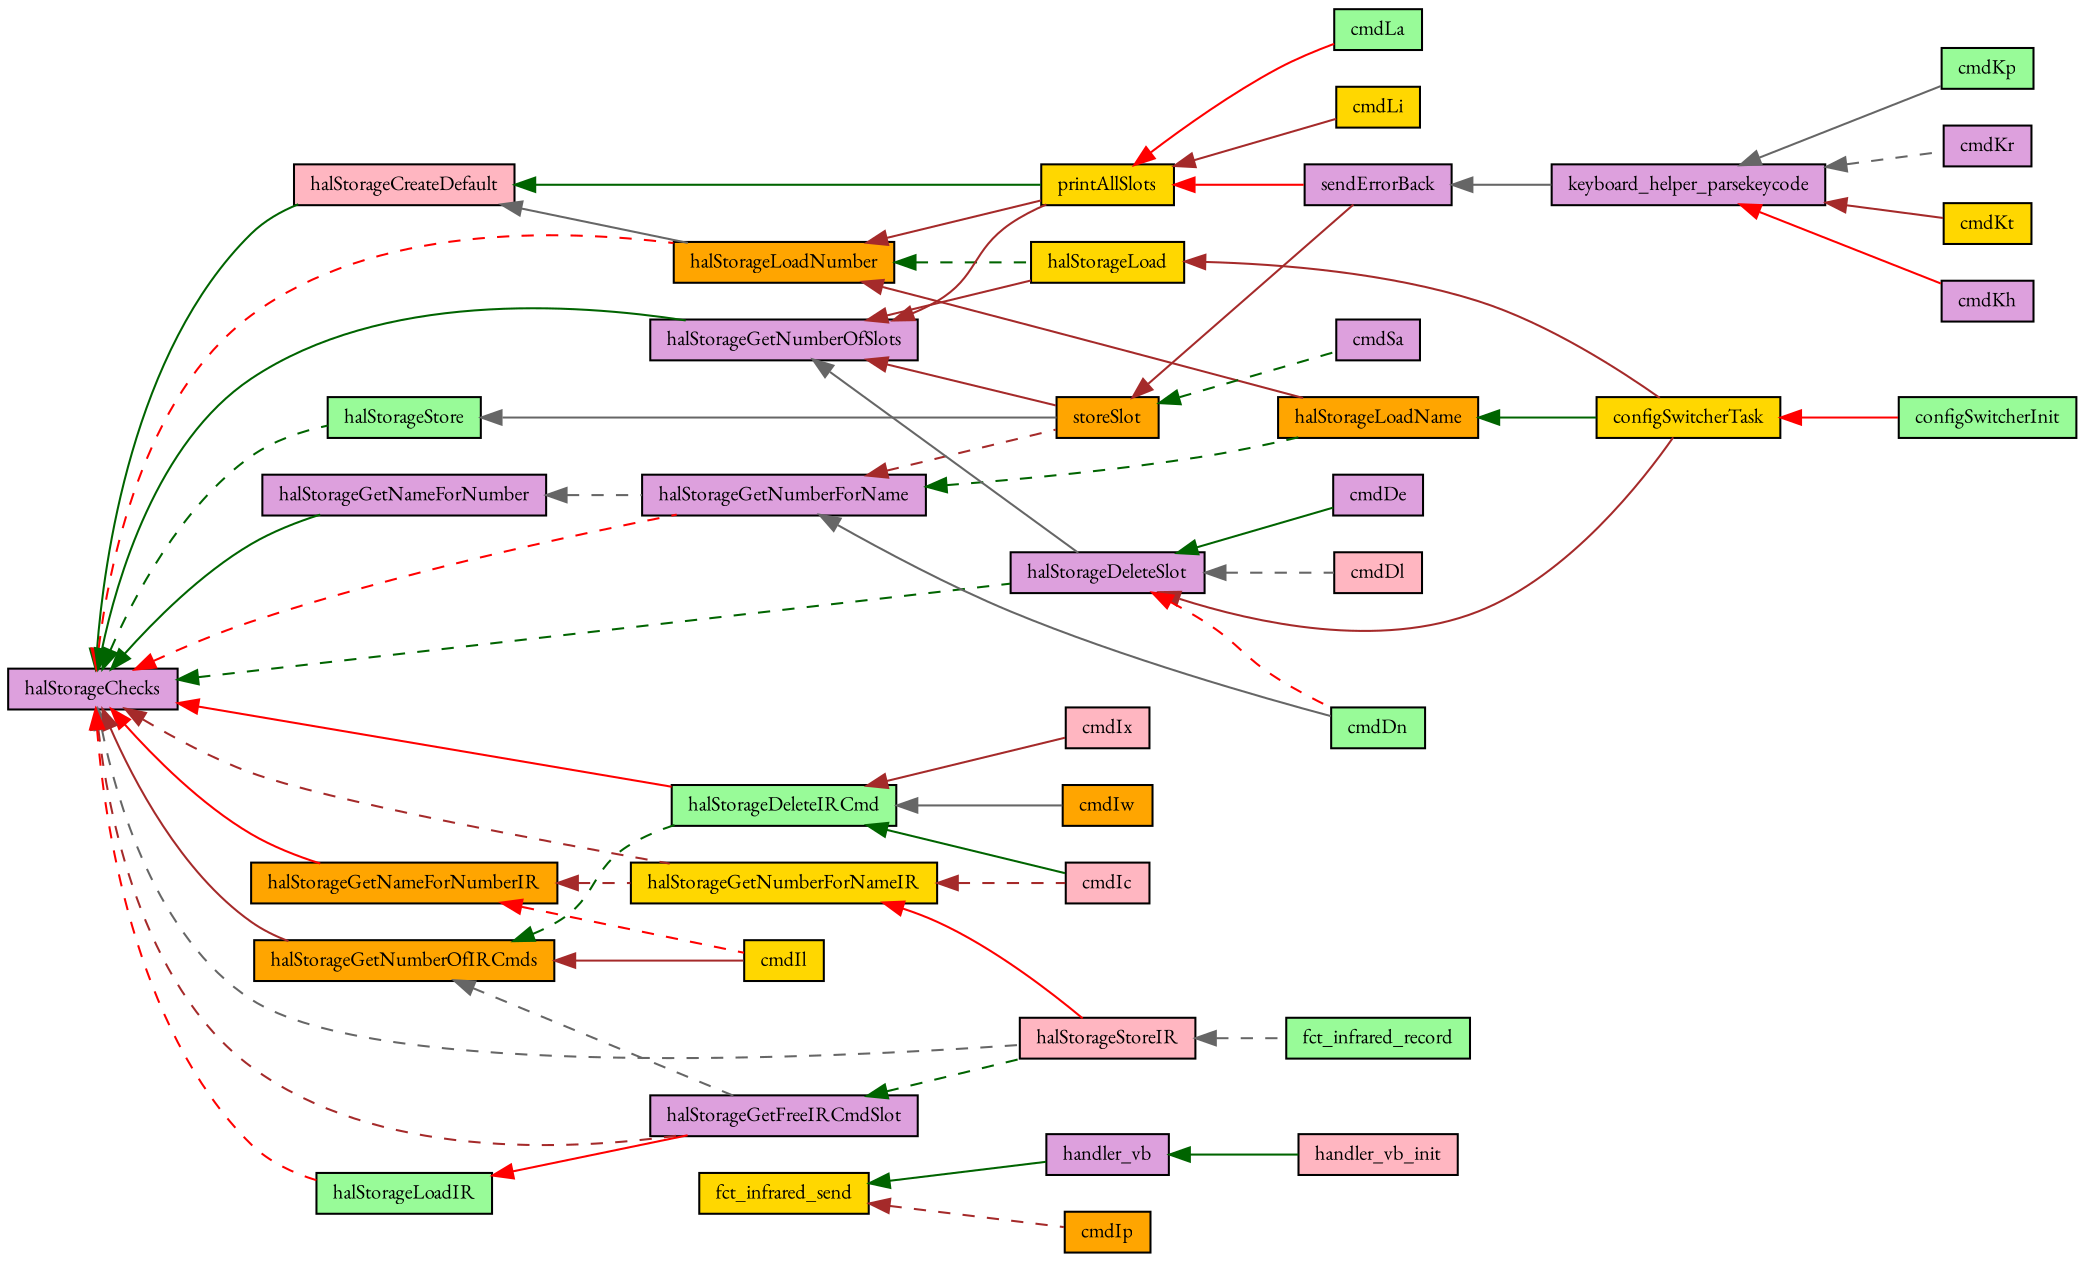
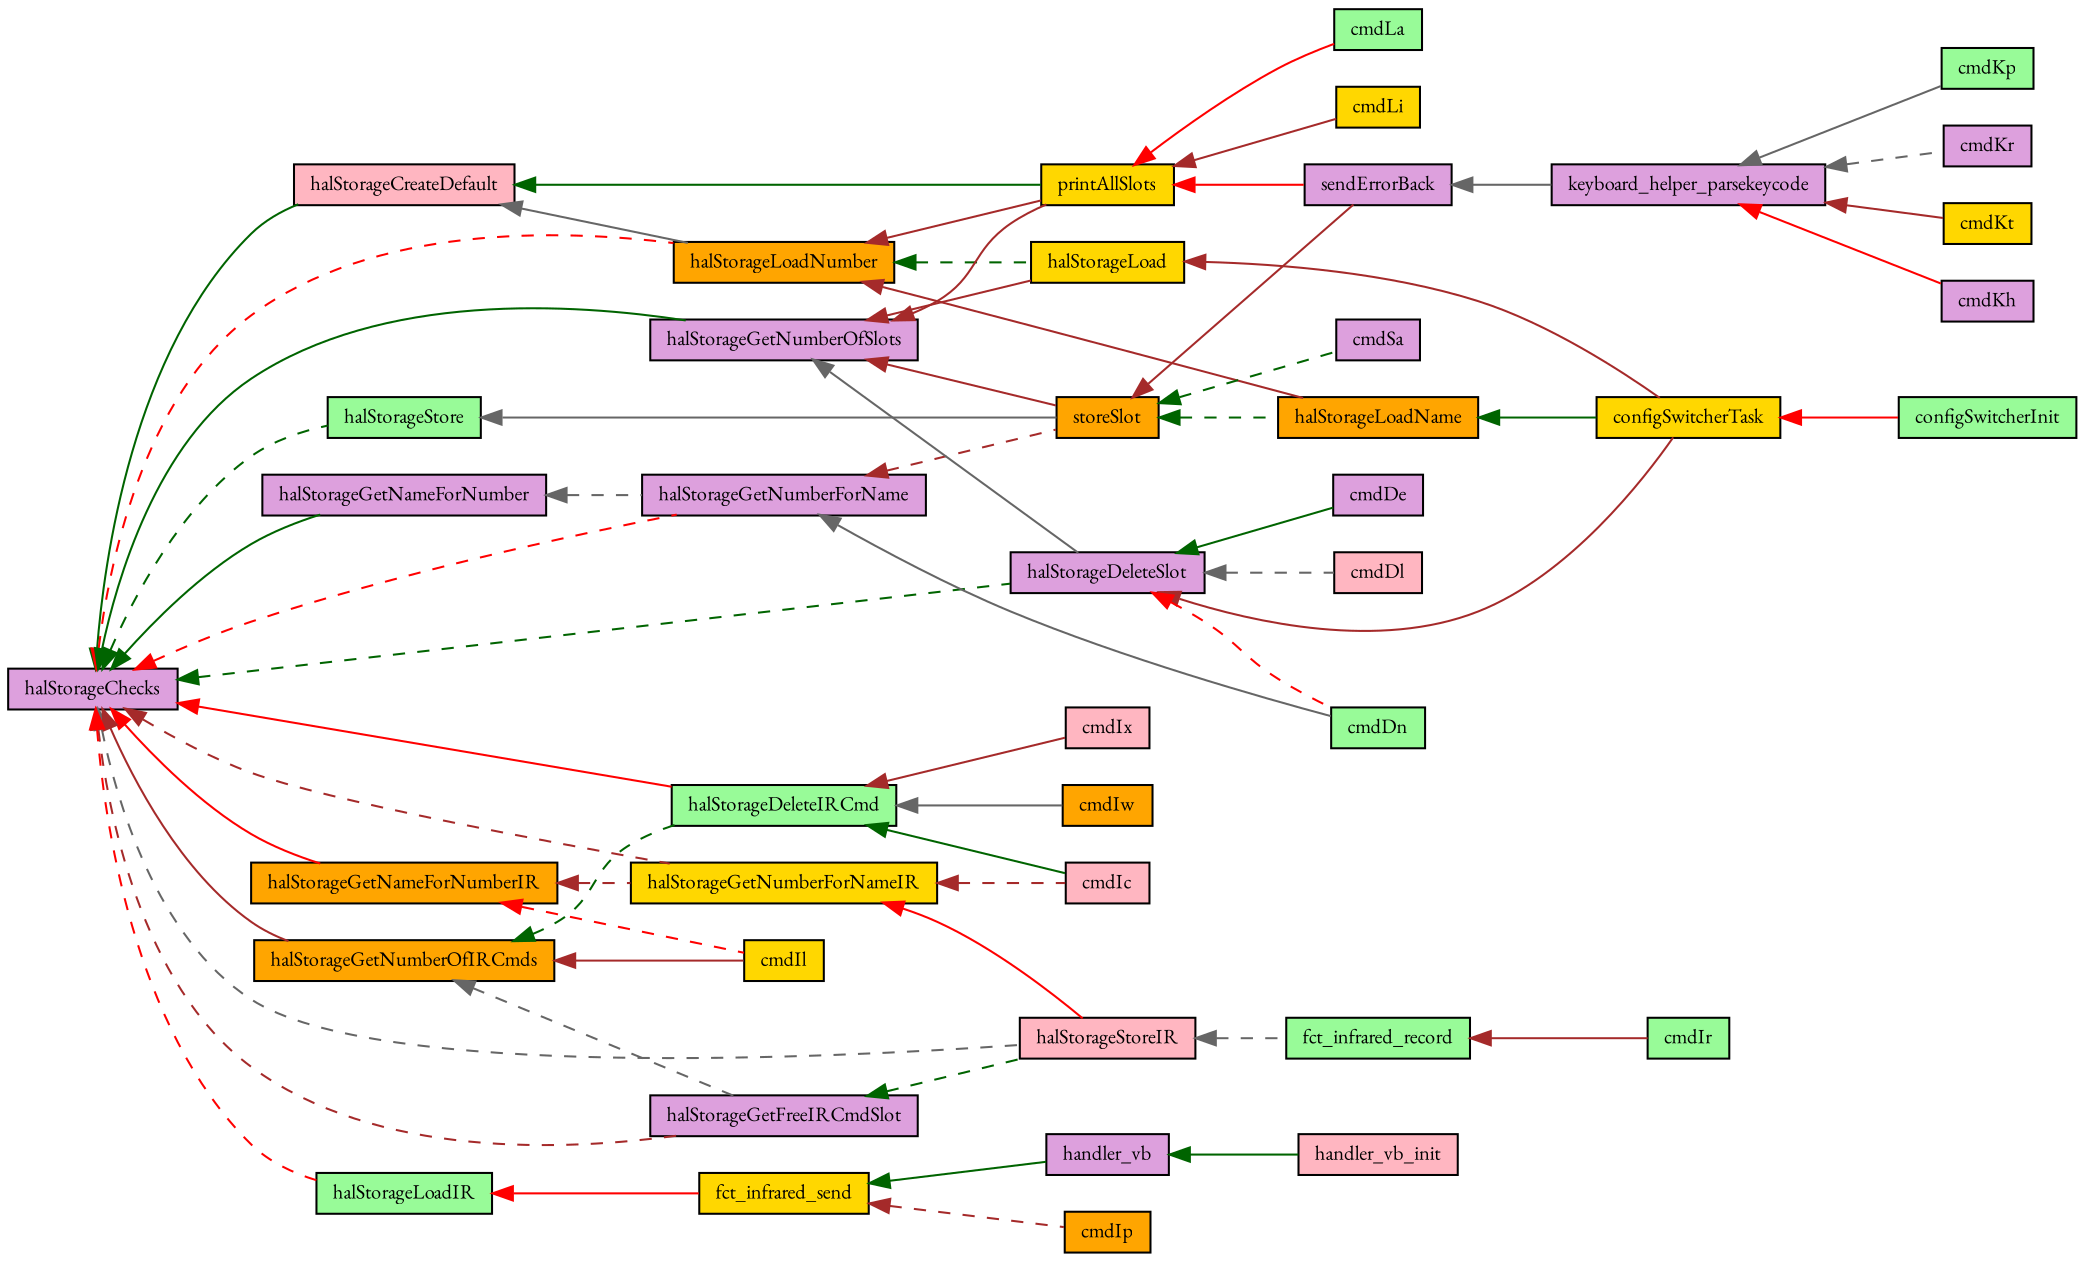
(1124, 468) -> (1229, 418)
none -> (1688, 1038)
(583, 1157) -> (606, 1193)
